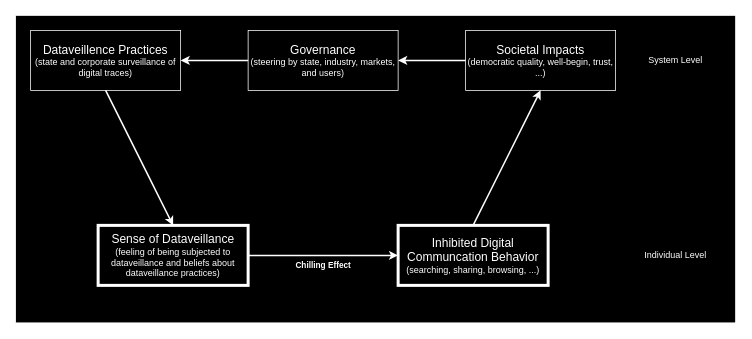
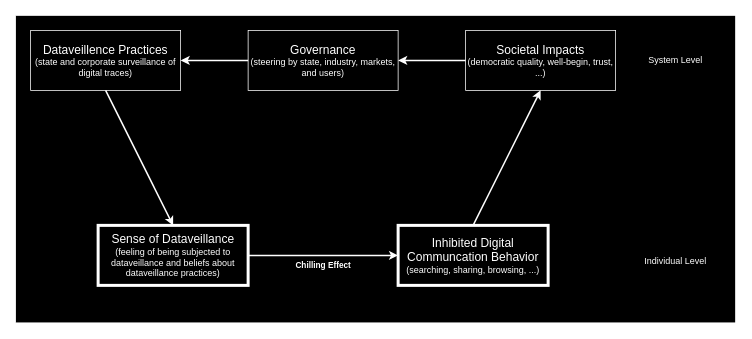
(675, 255) -> (675, 261)
